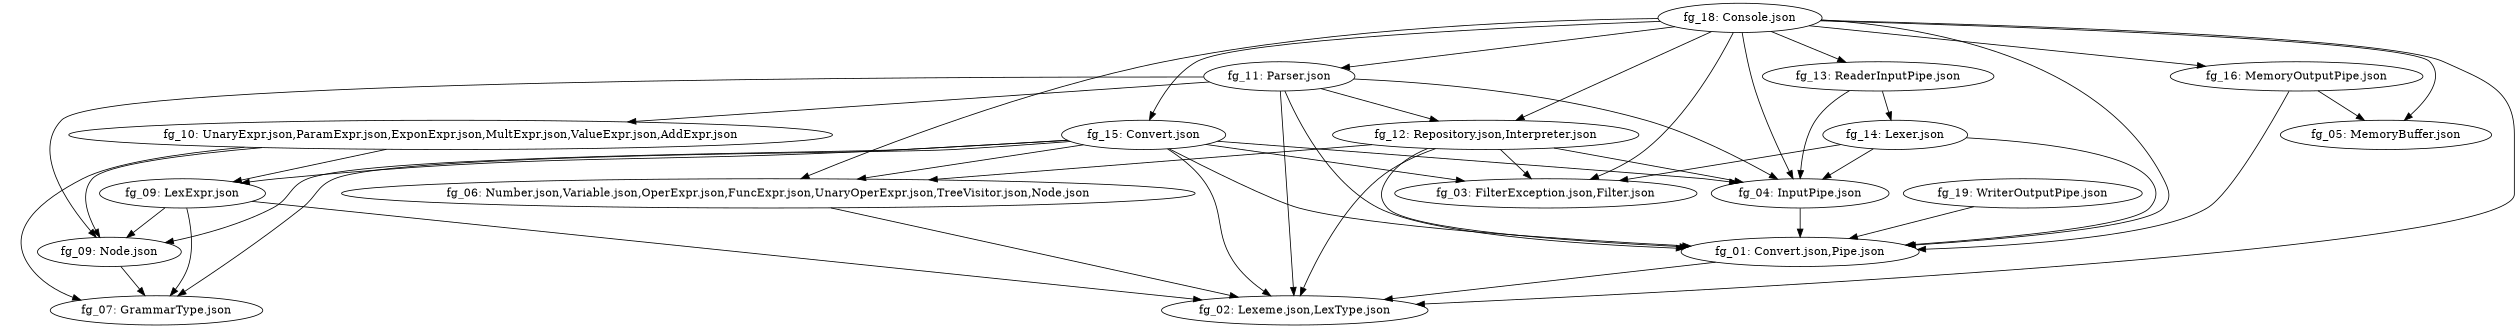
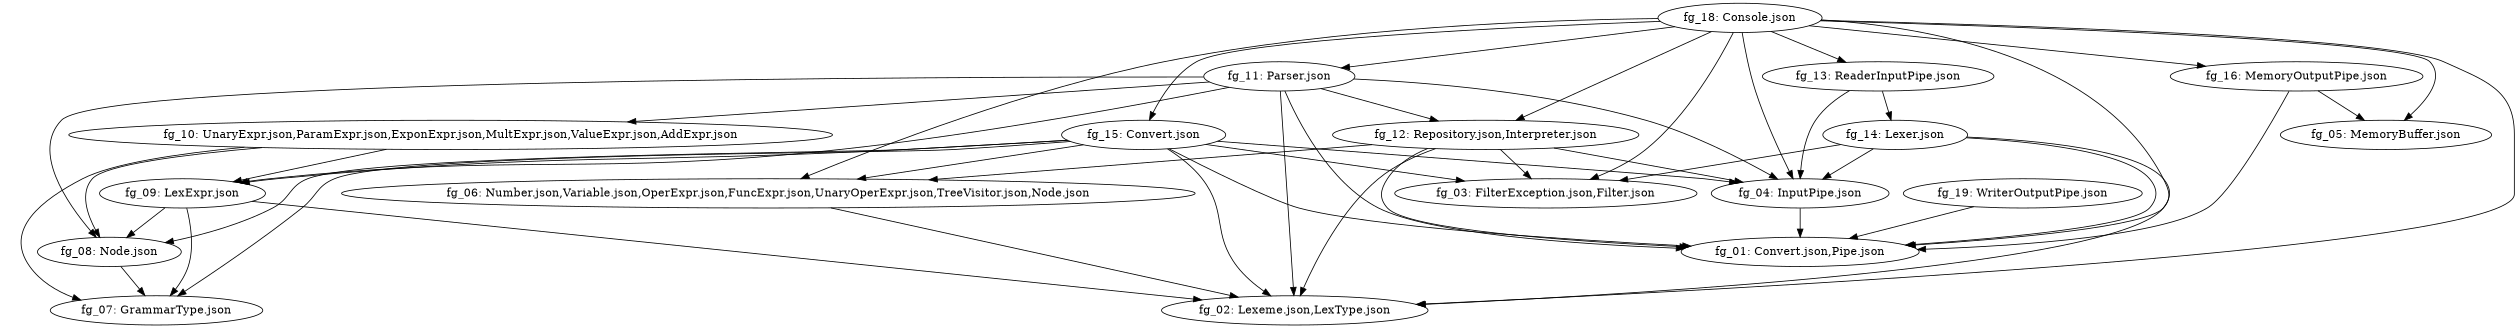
none -> (937, 137)
(109, 252) -> (109, 252)
(1554, 280) -> (1916, 267)
